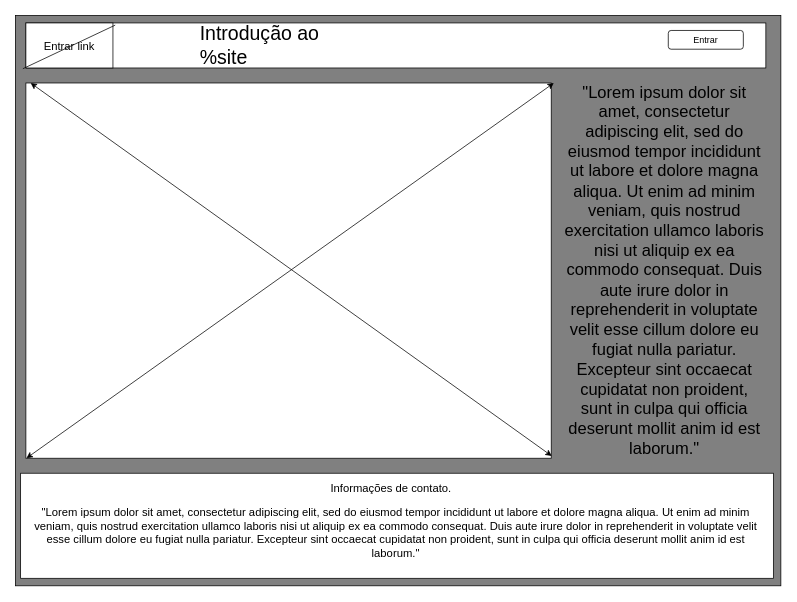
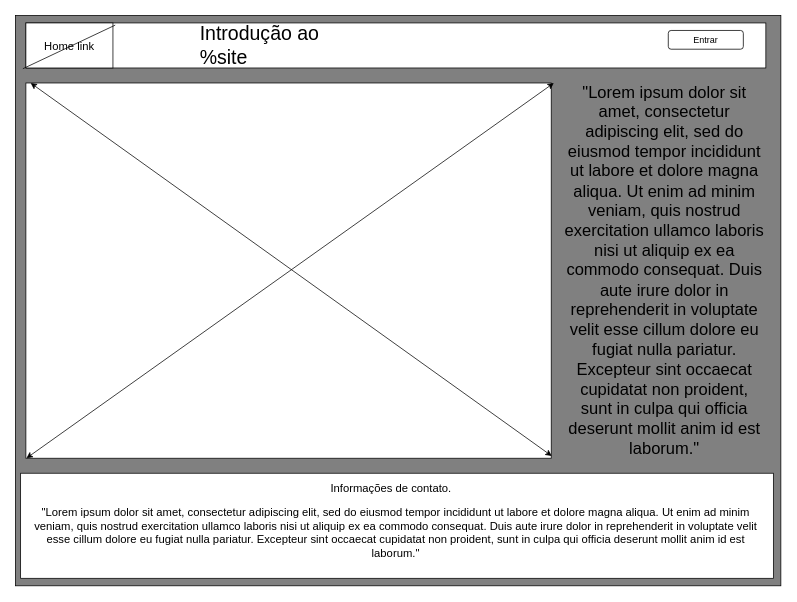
(69, 45) -> (69, 45)
